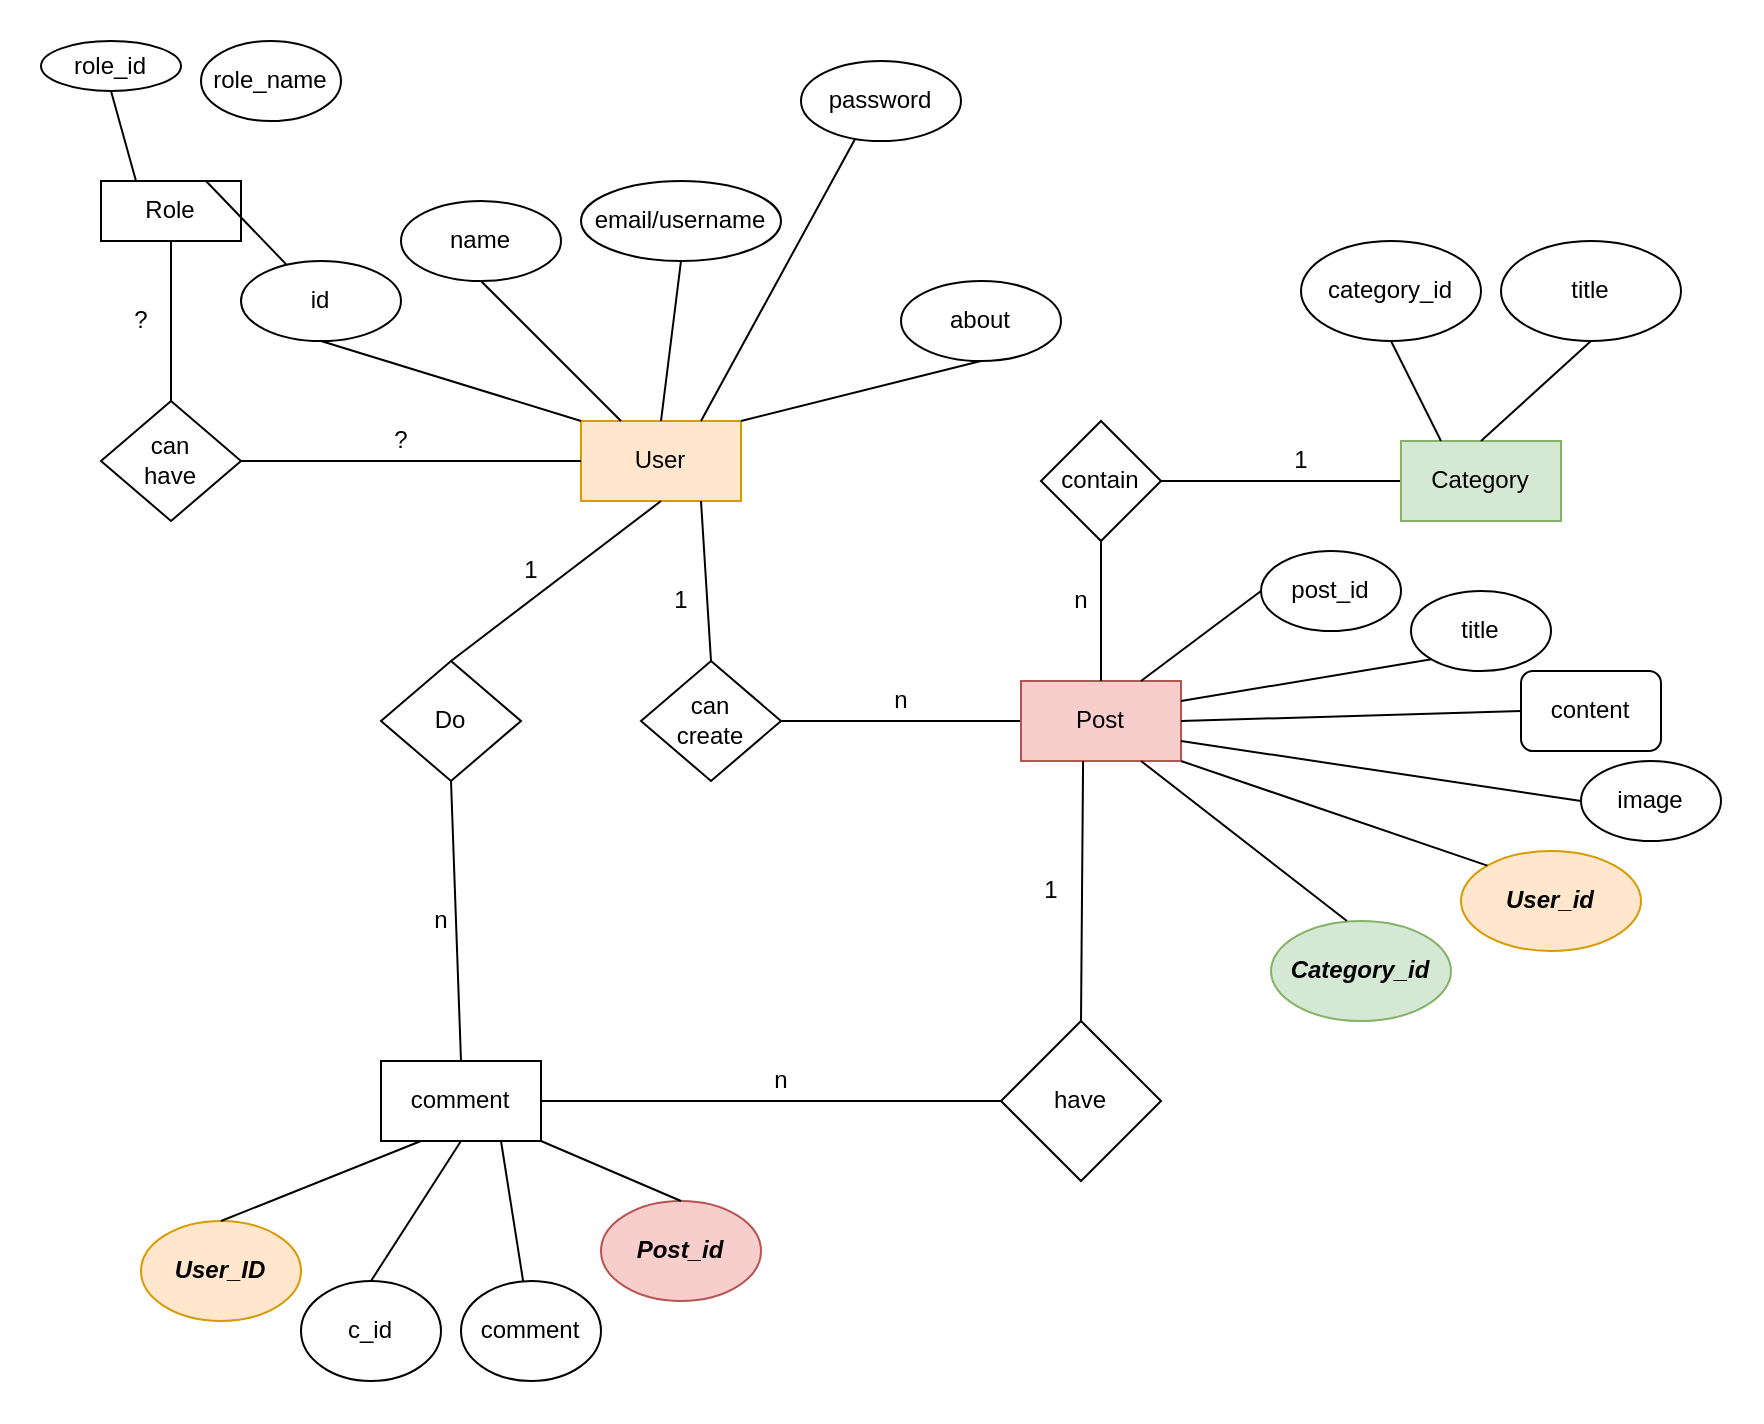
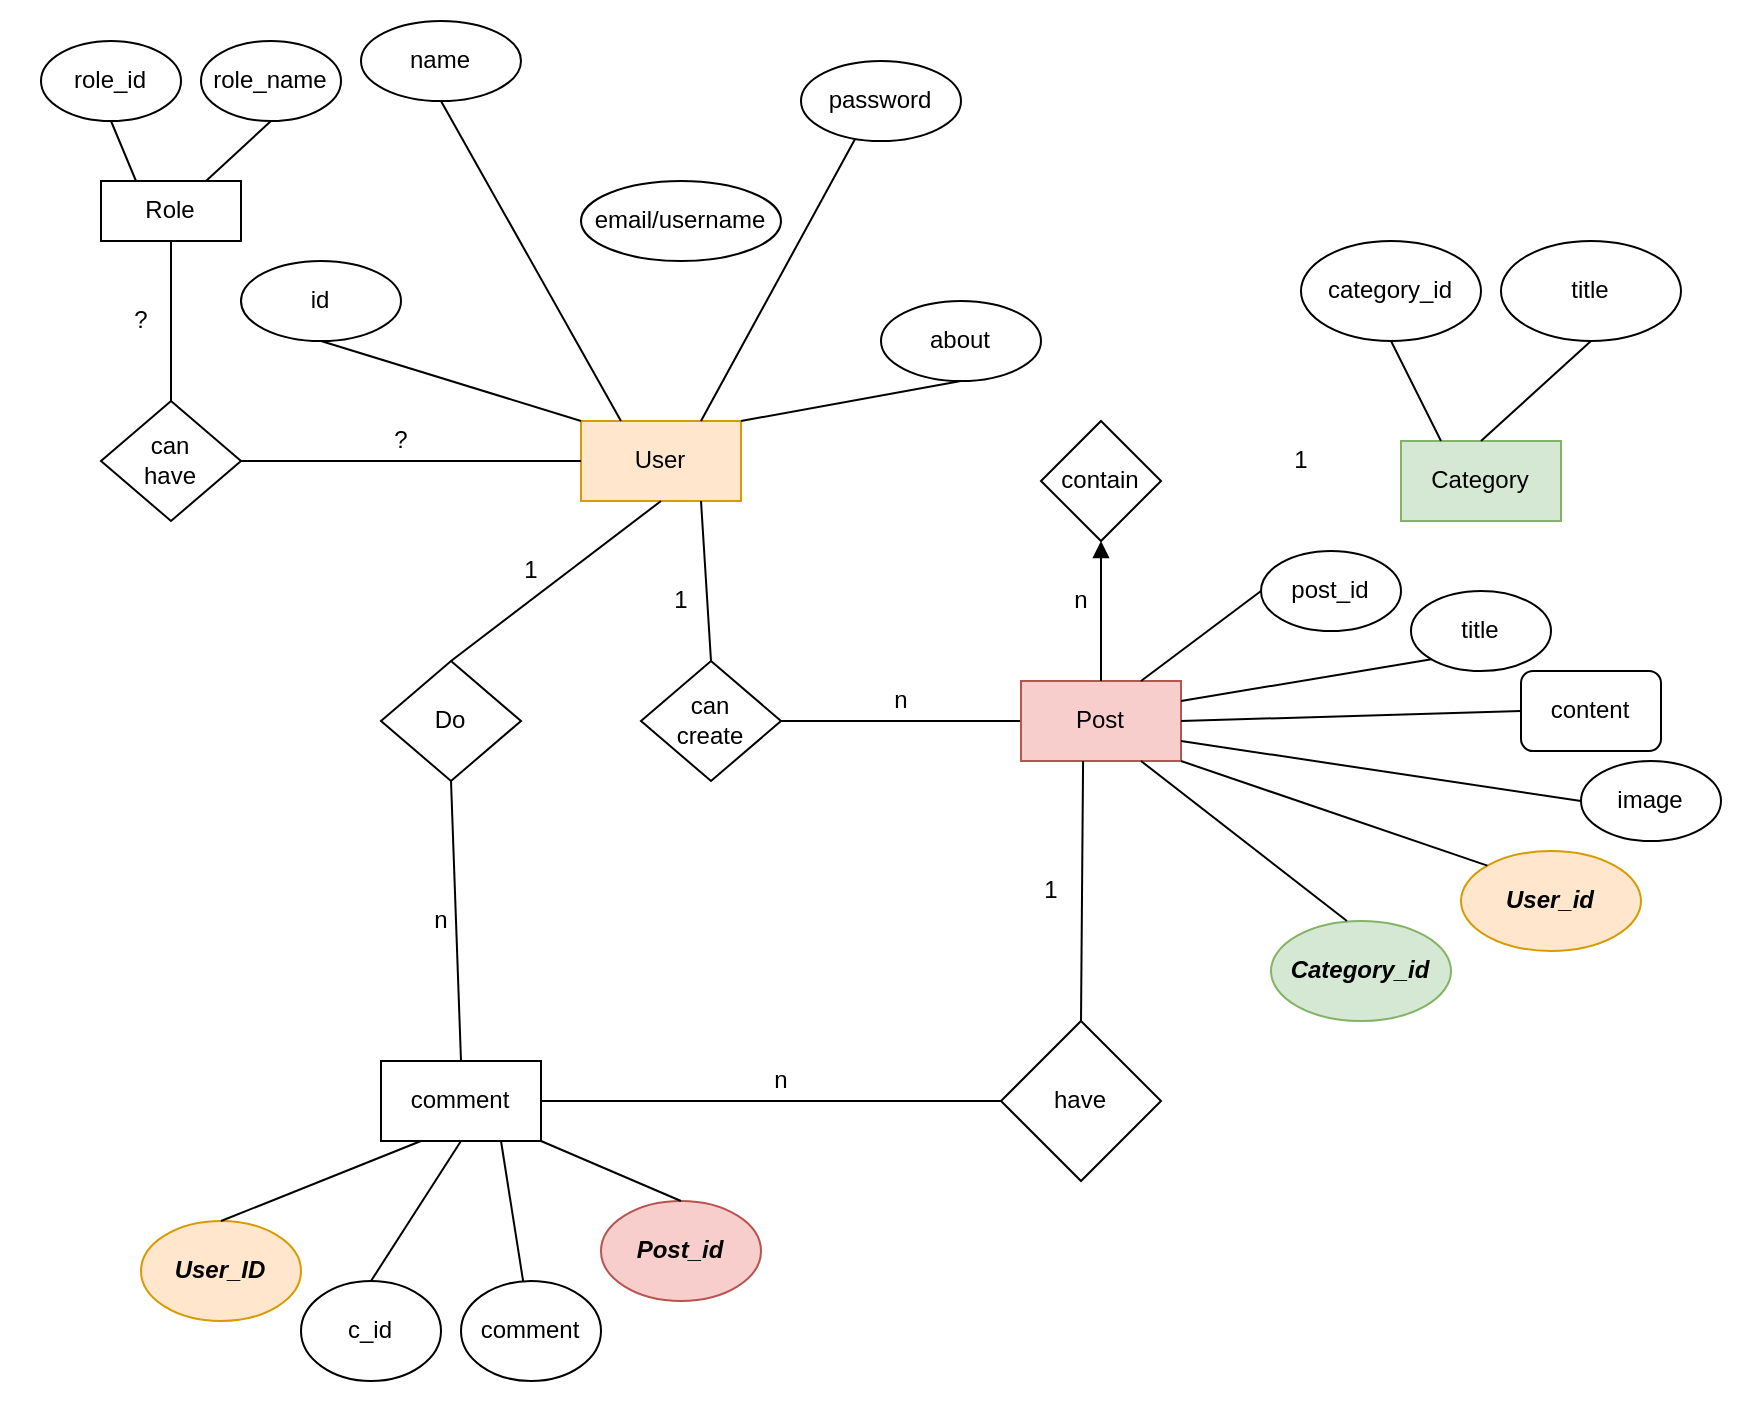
(111, 66) -> (111, 81)
(246, 223) -> (239, 151)
(481, 241) -> (441, 61)
(981, 321) -> (961, 341)
(671, 341) -> none
(1281, 481) -> none
(1101, 551) -> (1101, 558)
